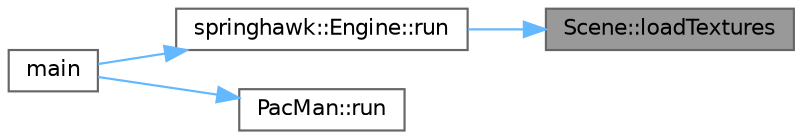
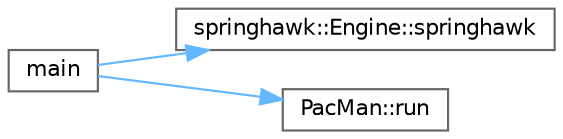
(322, 29) -> (365, 29)
(670, 29) -> none
